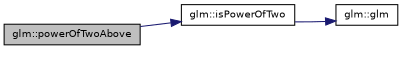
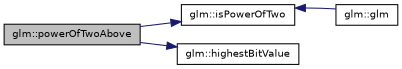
(310, 22) -> (321, 8)
none -> (238, 54)
